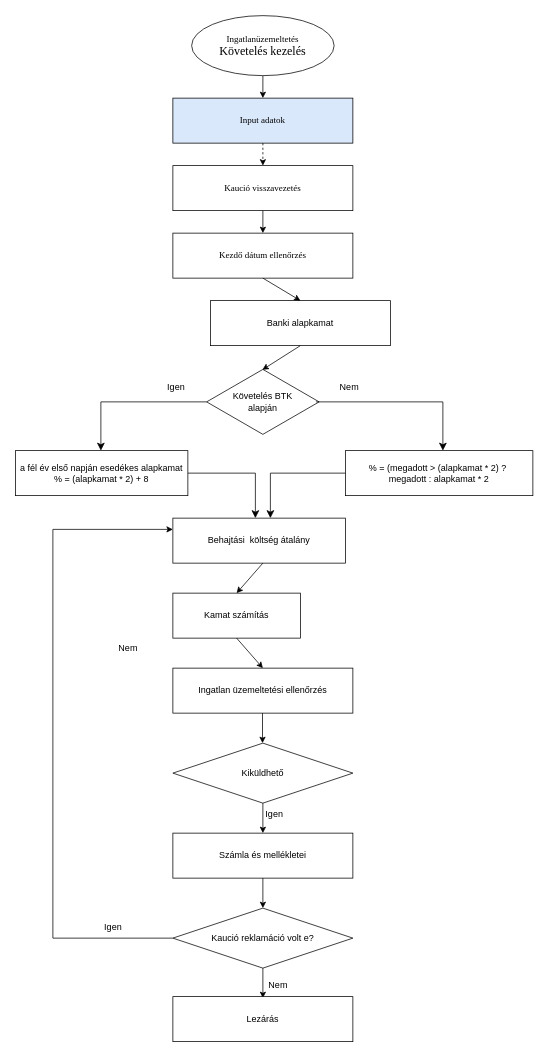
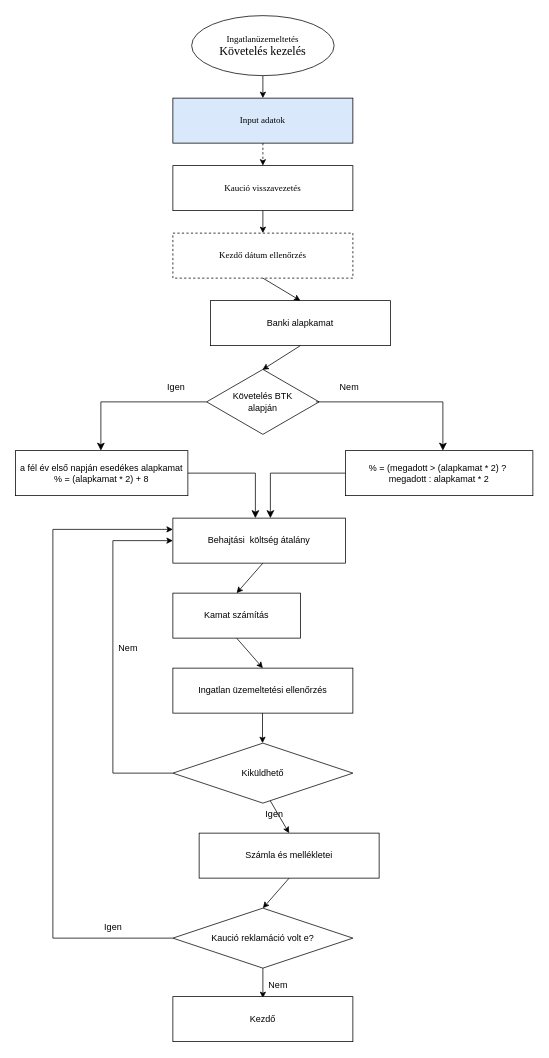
(263, 255) -> (263, 255)
none -> (139, 540)
(263, 855) -> (289, 855)
(263, 1019) -> (263, 1019)
